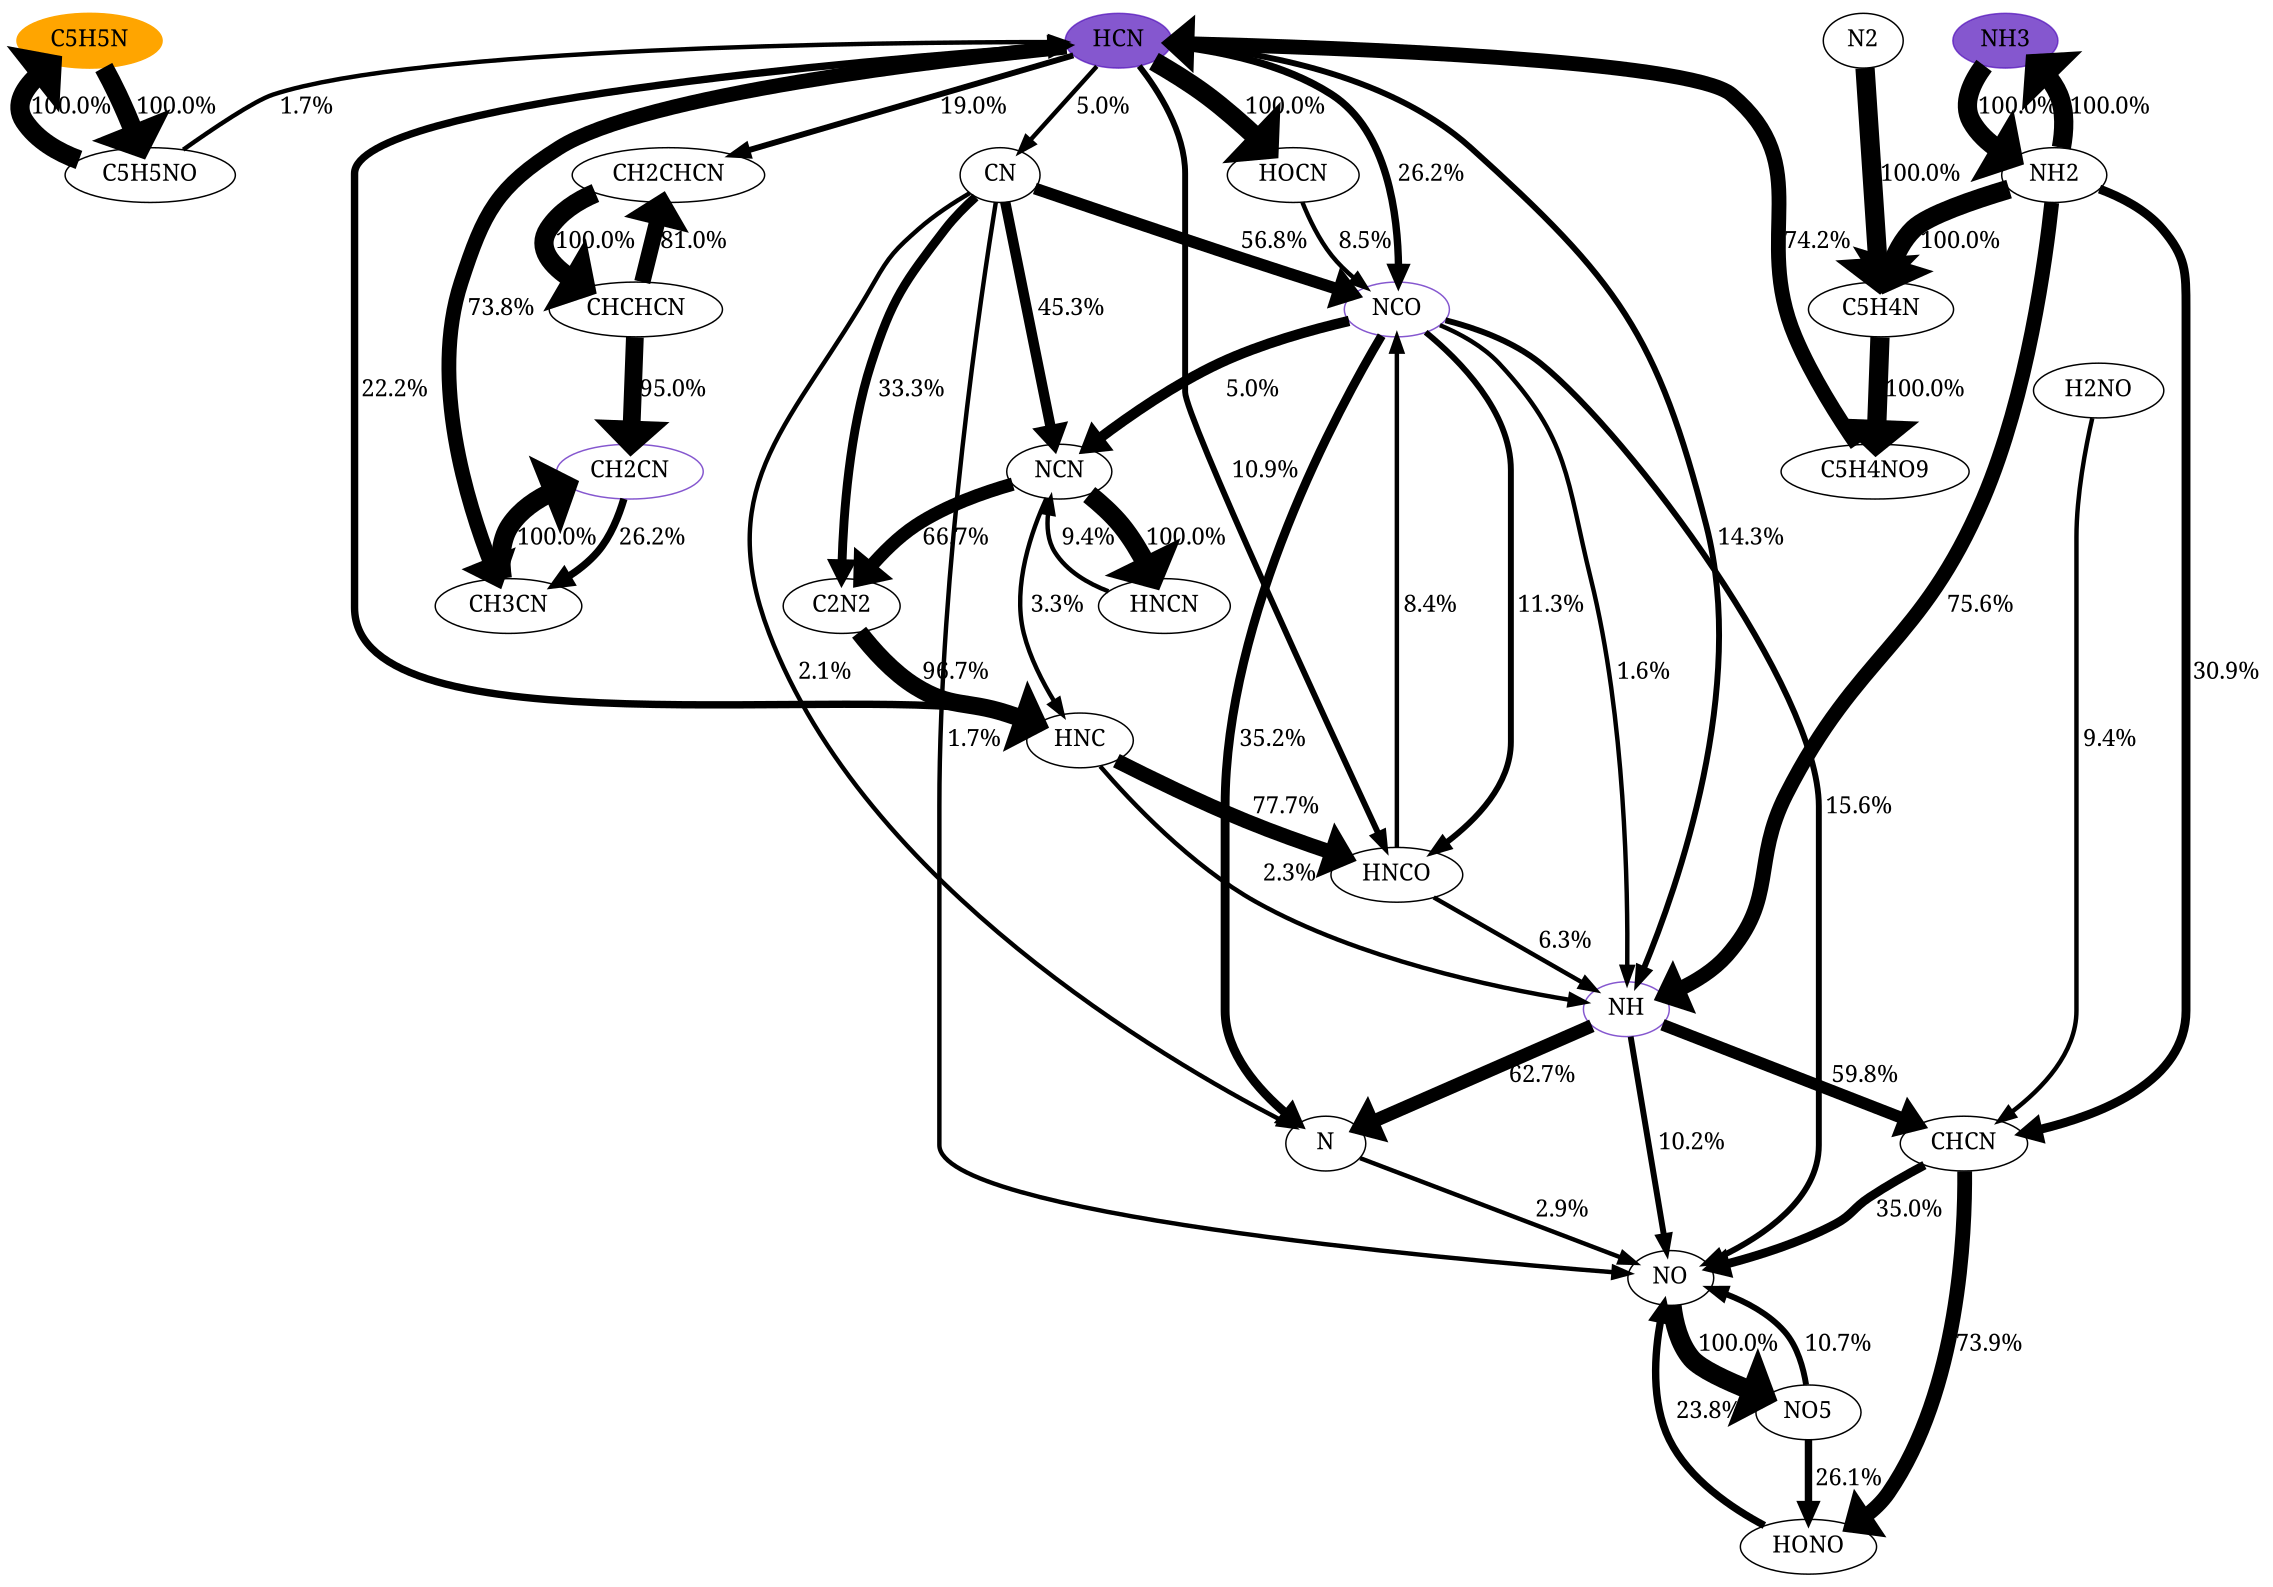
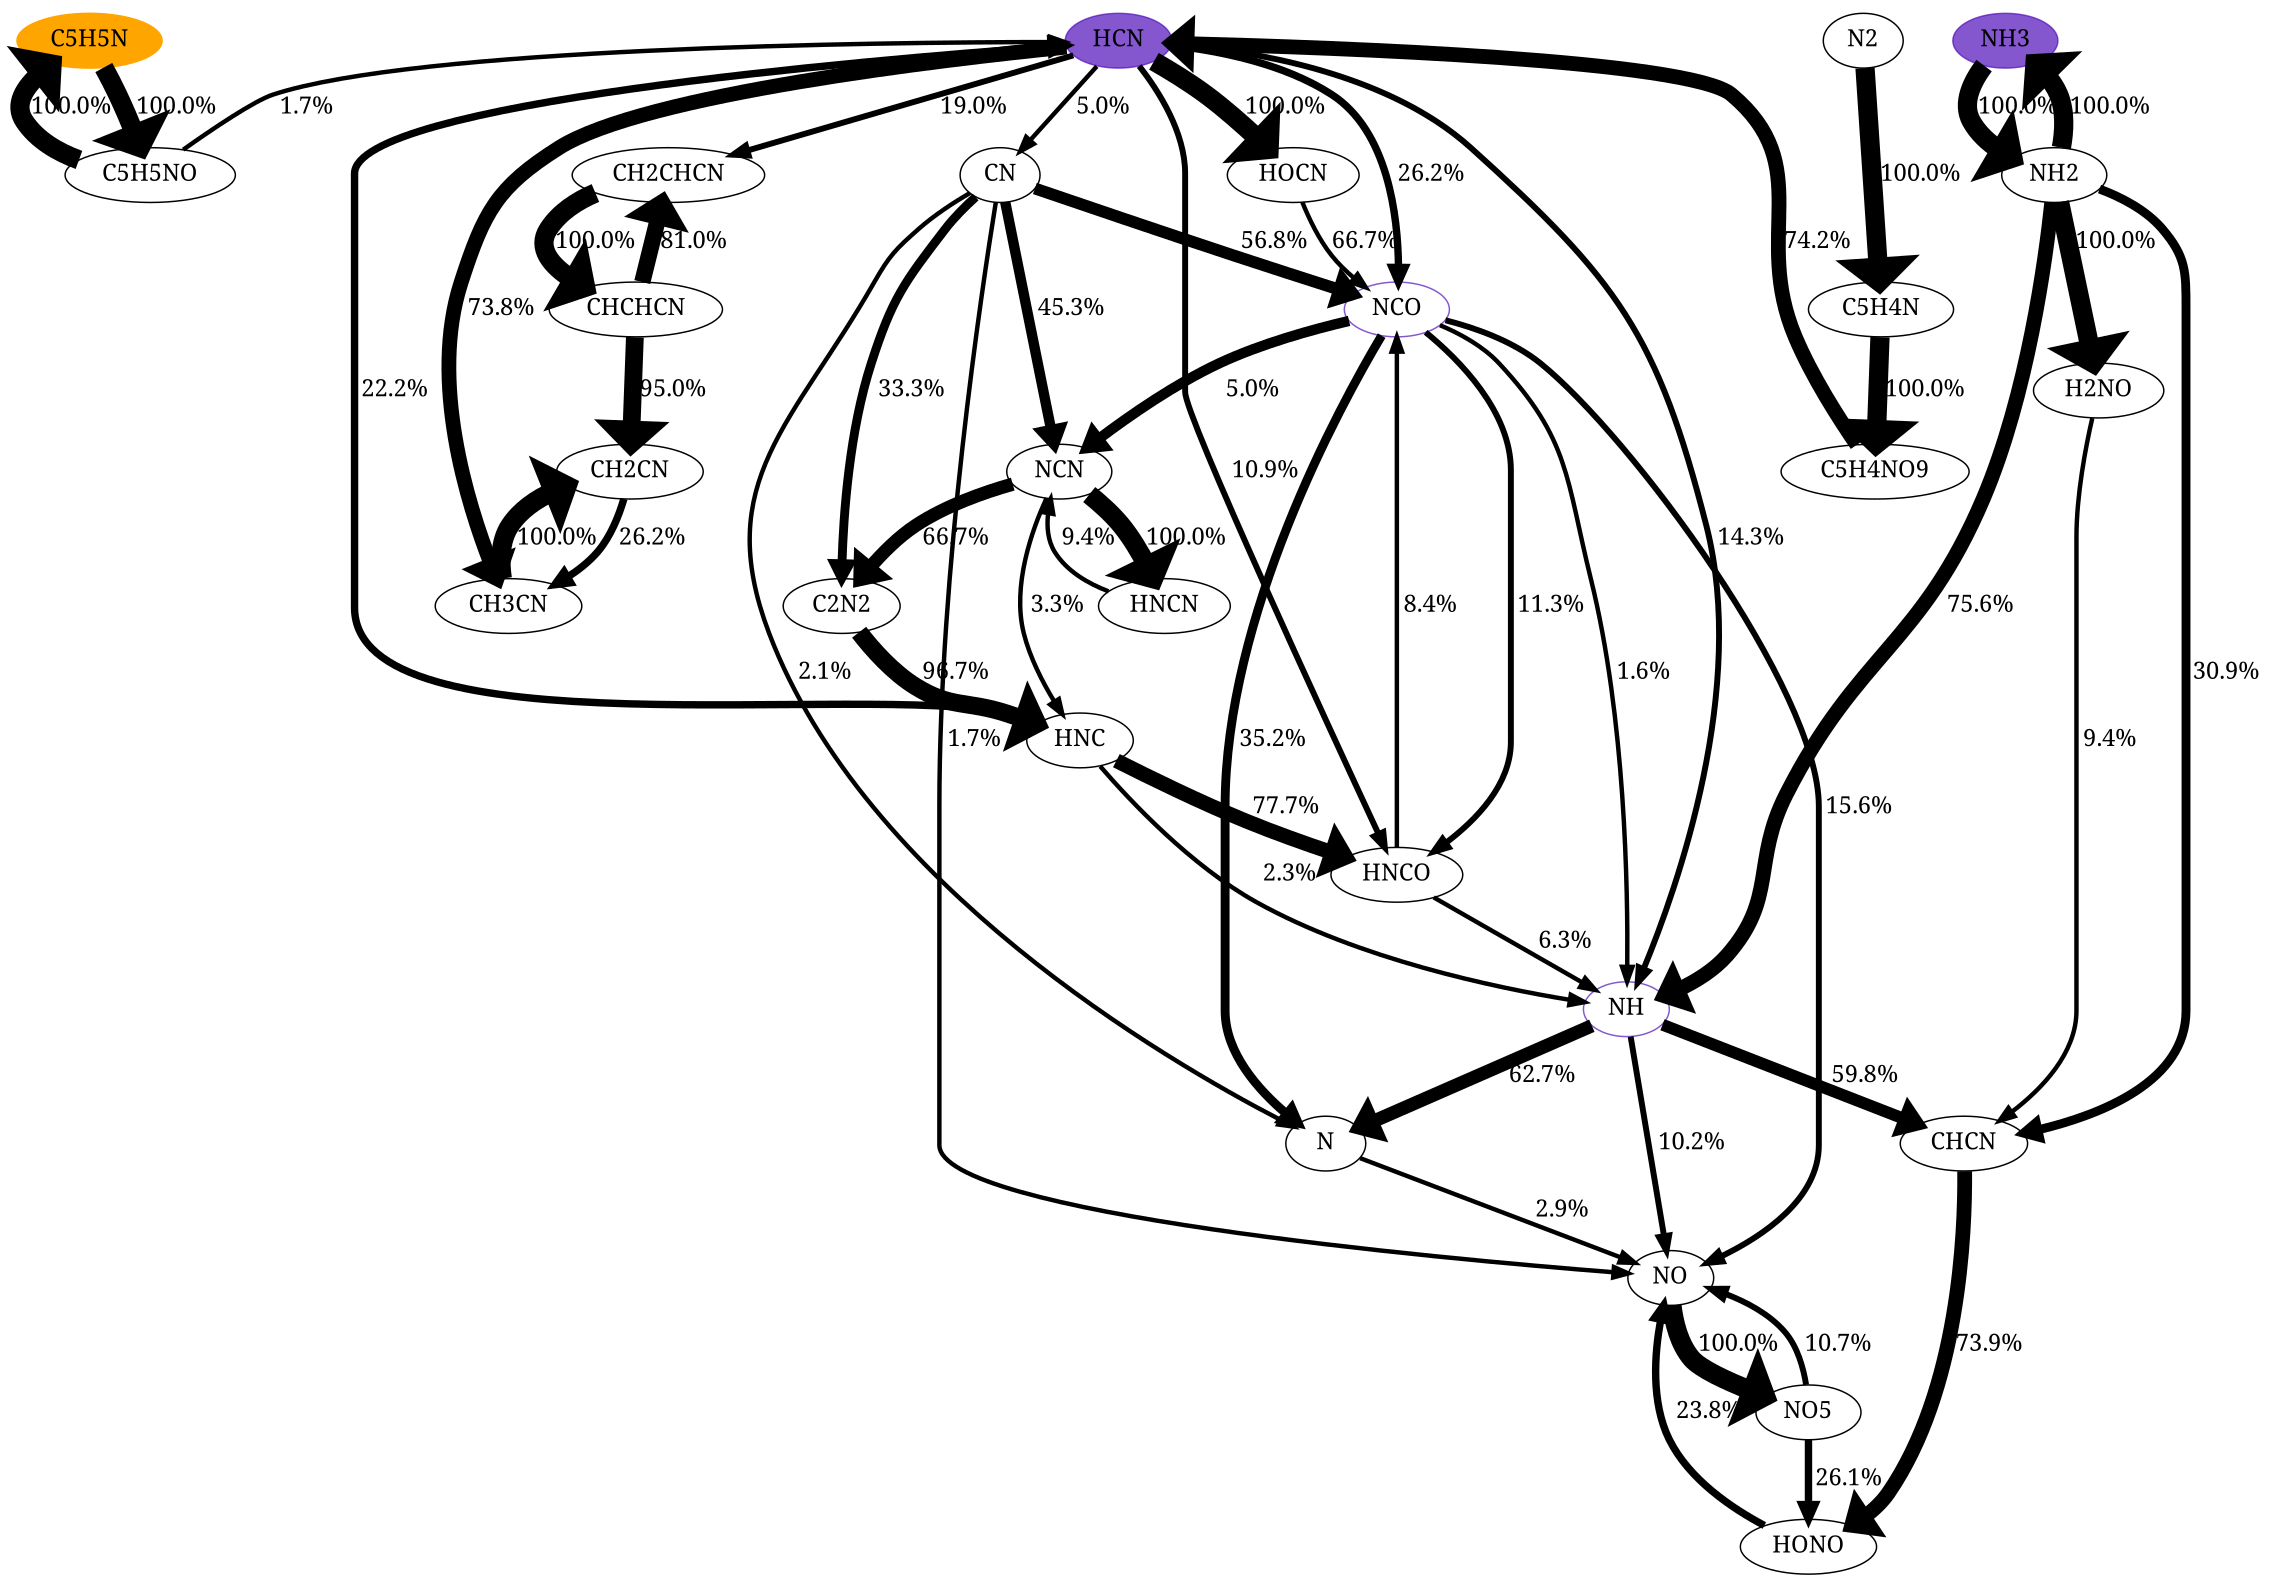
(1939, 214) -> (2075, 275)
(1362, 242) -> (1362, 242)
(630, 472) -> (630, 472)
(1831, 1226) -> none
